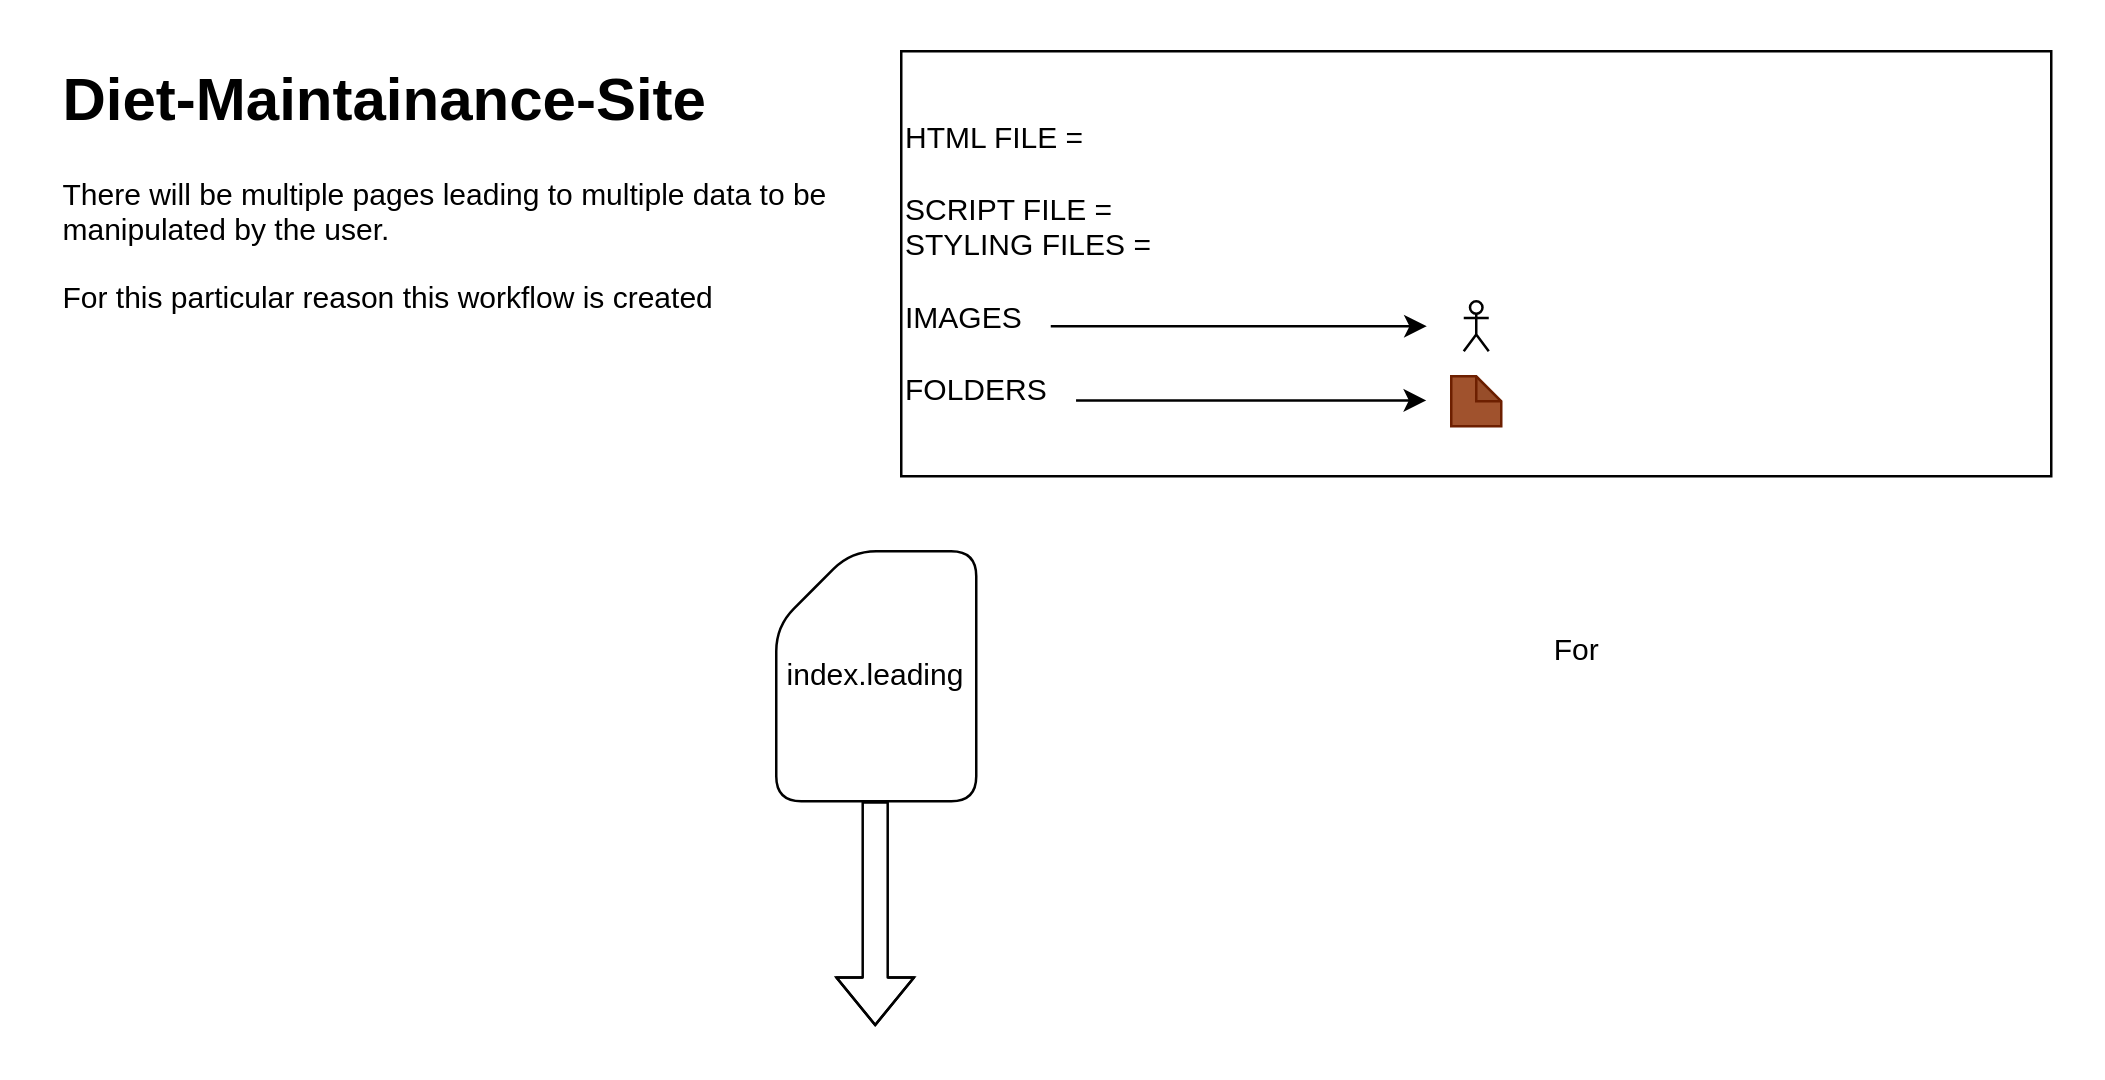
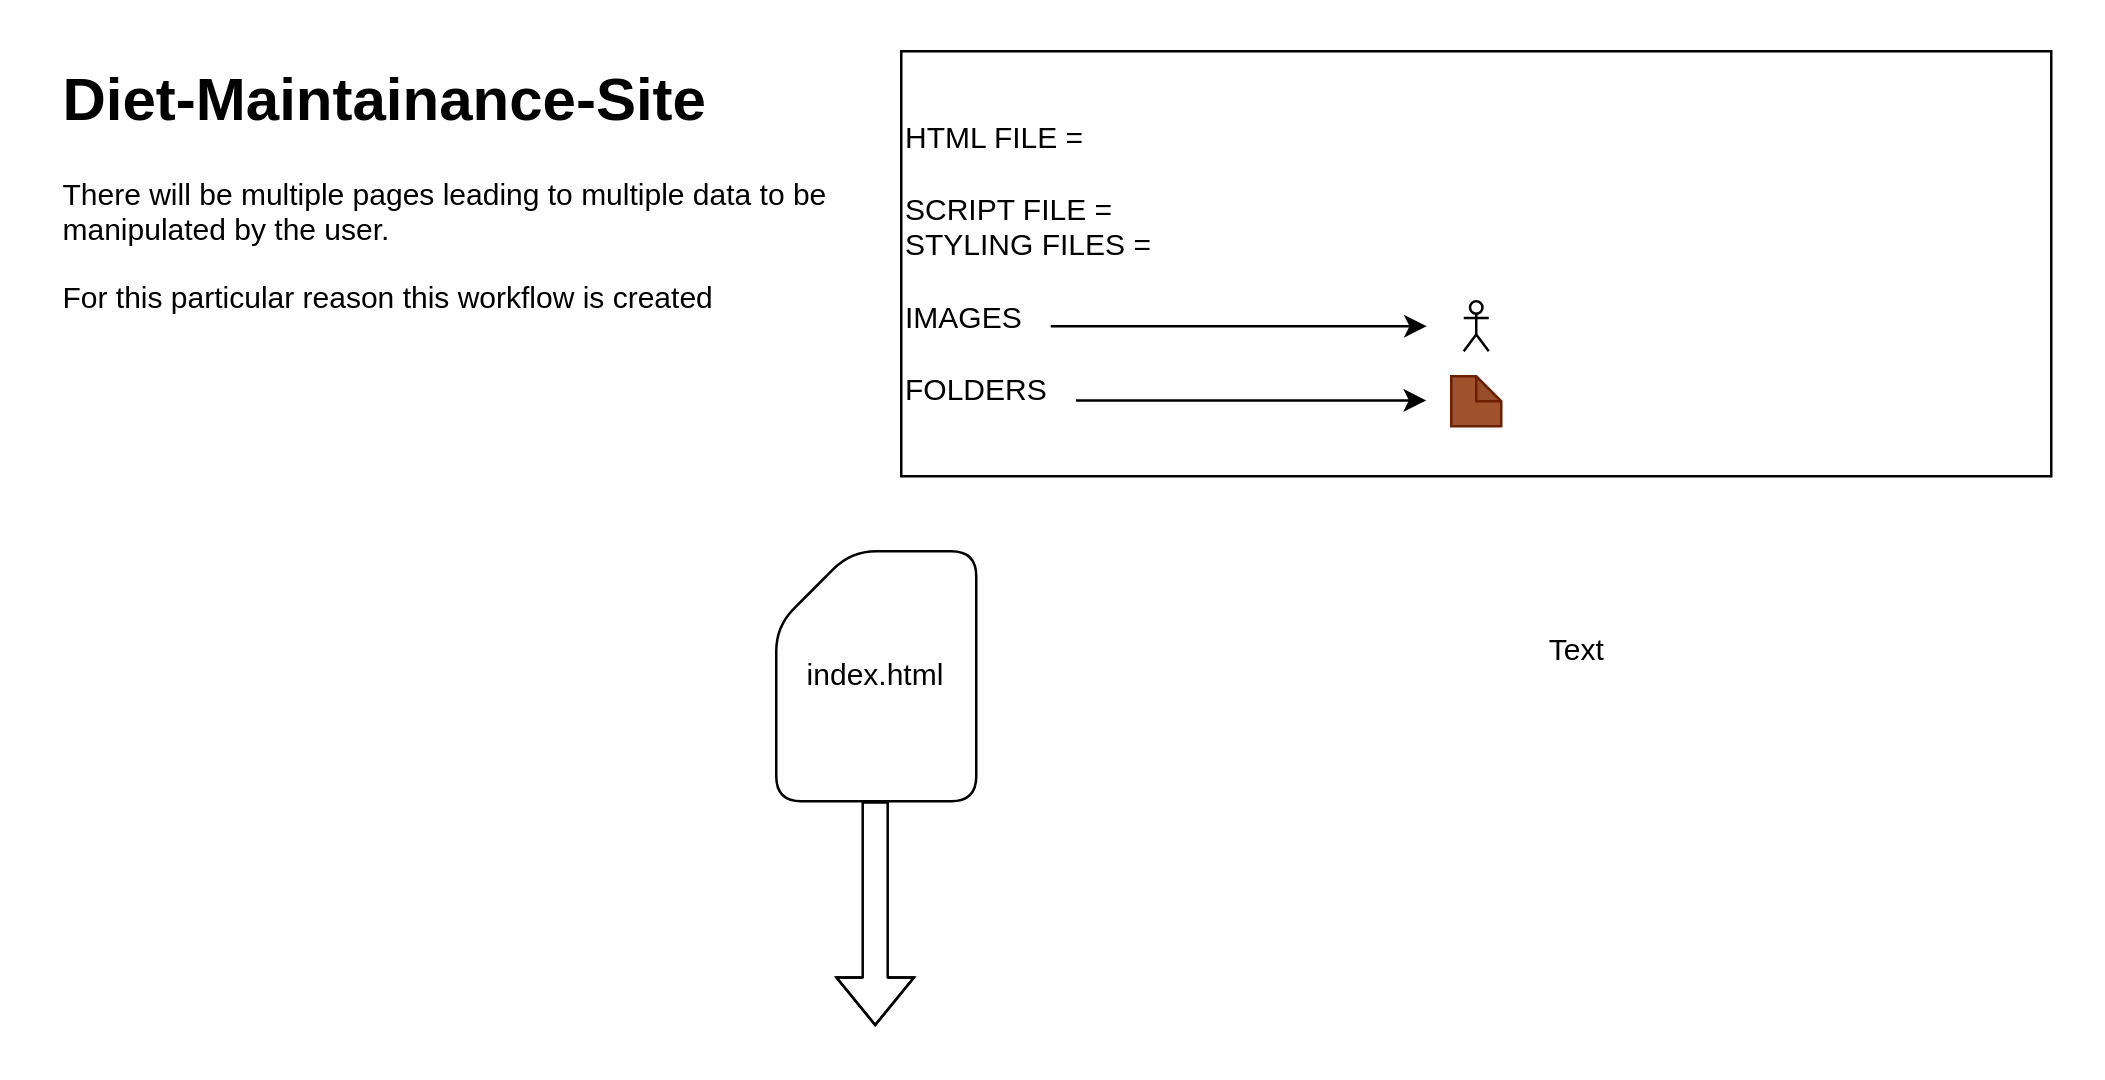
(1578, 651) -> (1578, 651)
(876, 676) -> (876, 676)
